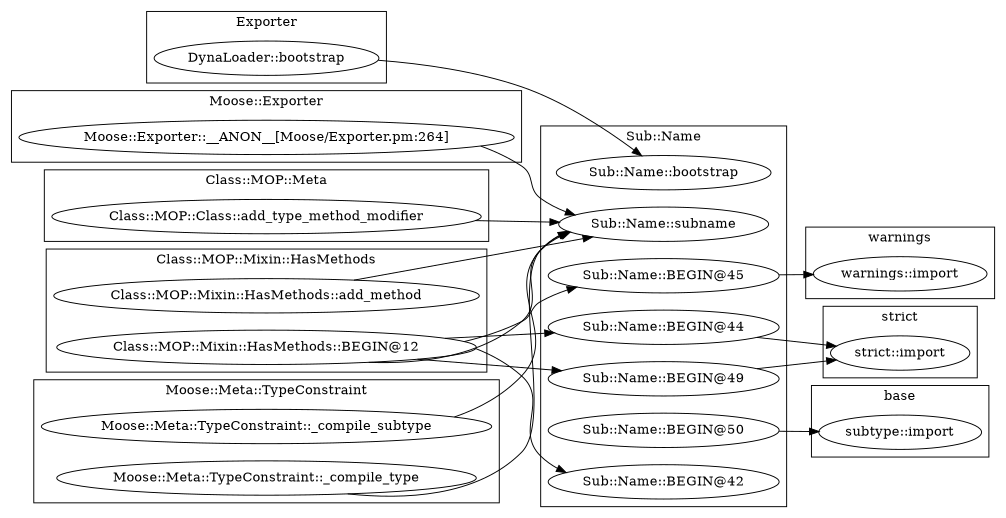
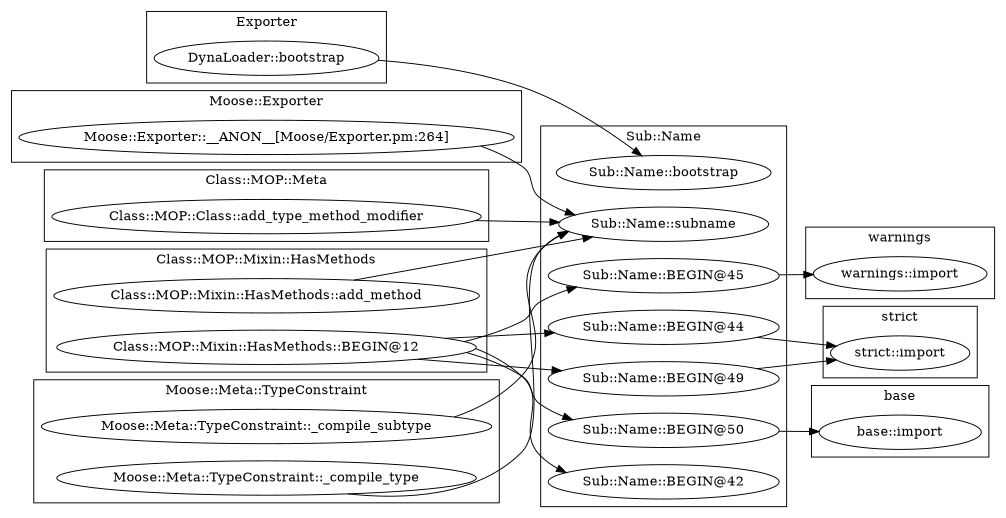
(467, 351) -> (522, 376)
(900, 432) -> (900, 432)
